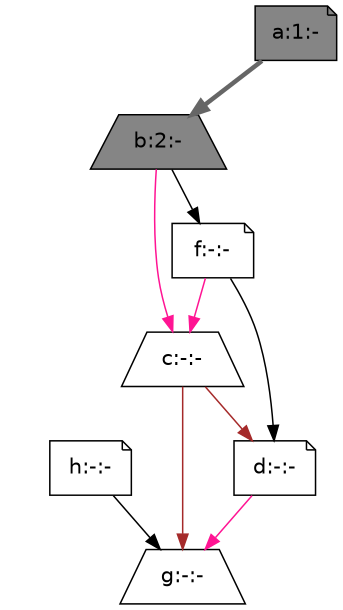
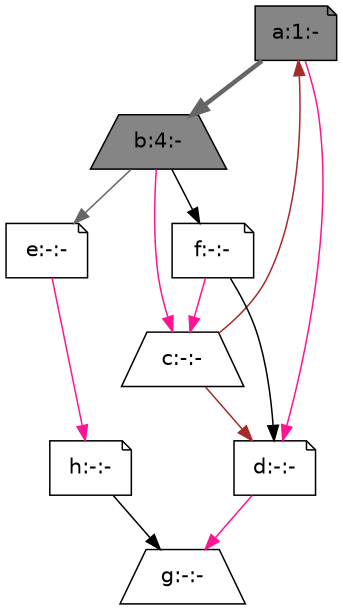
(159, 142) -> (159, 142)
none -> (320, 244)
none -> (47, 251)
(183, 460) -> (289, 215)
